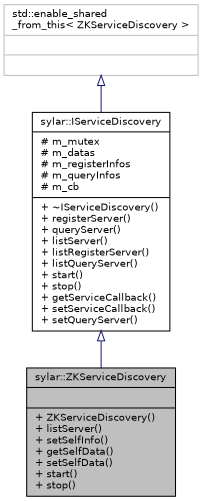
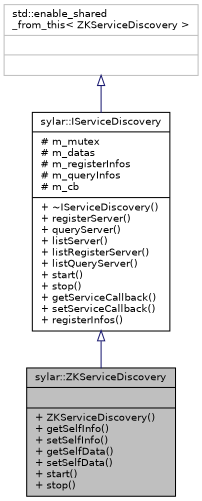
(89, 320) -> (82, 320)
(69, 429) -> (72, 429)
